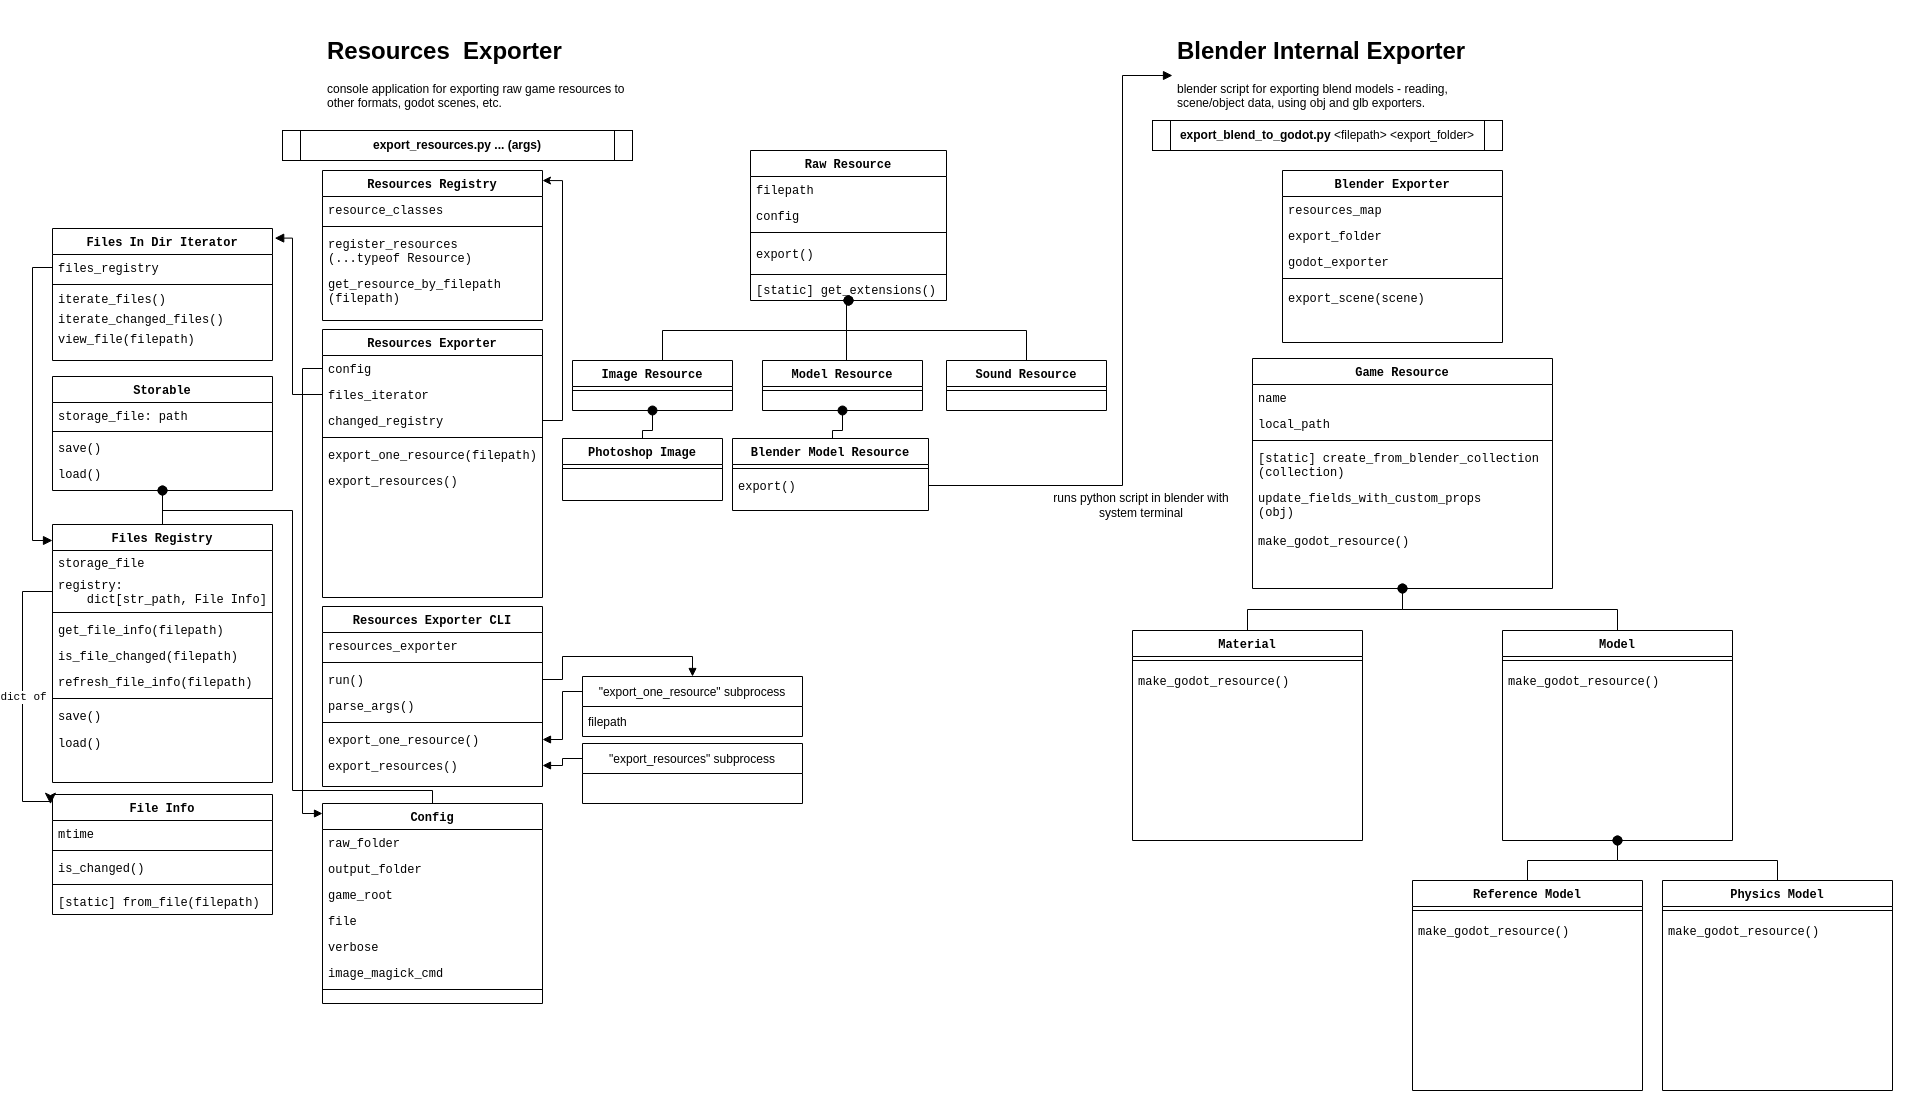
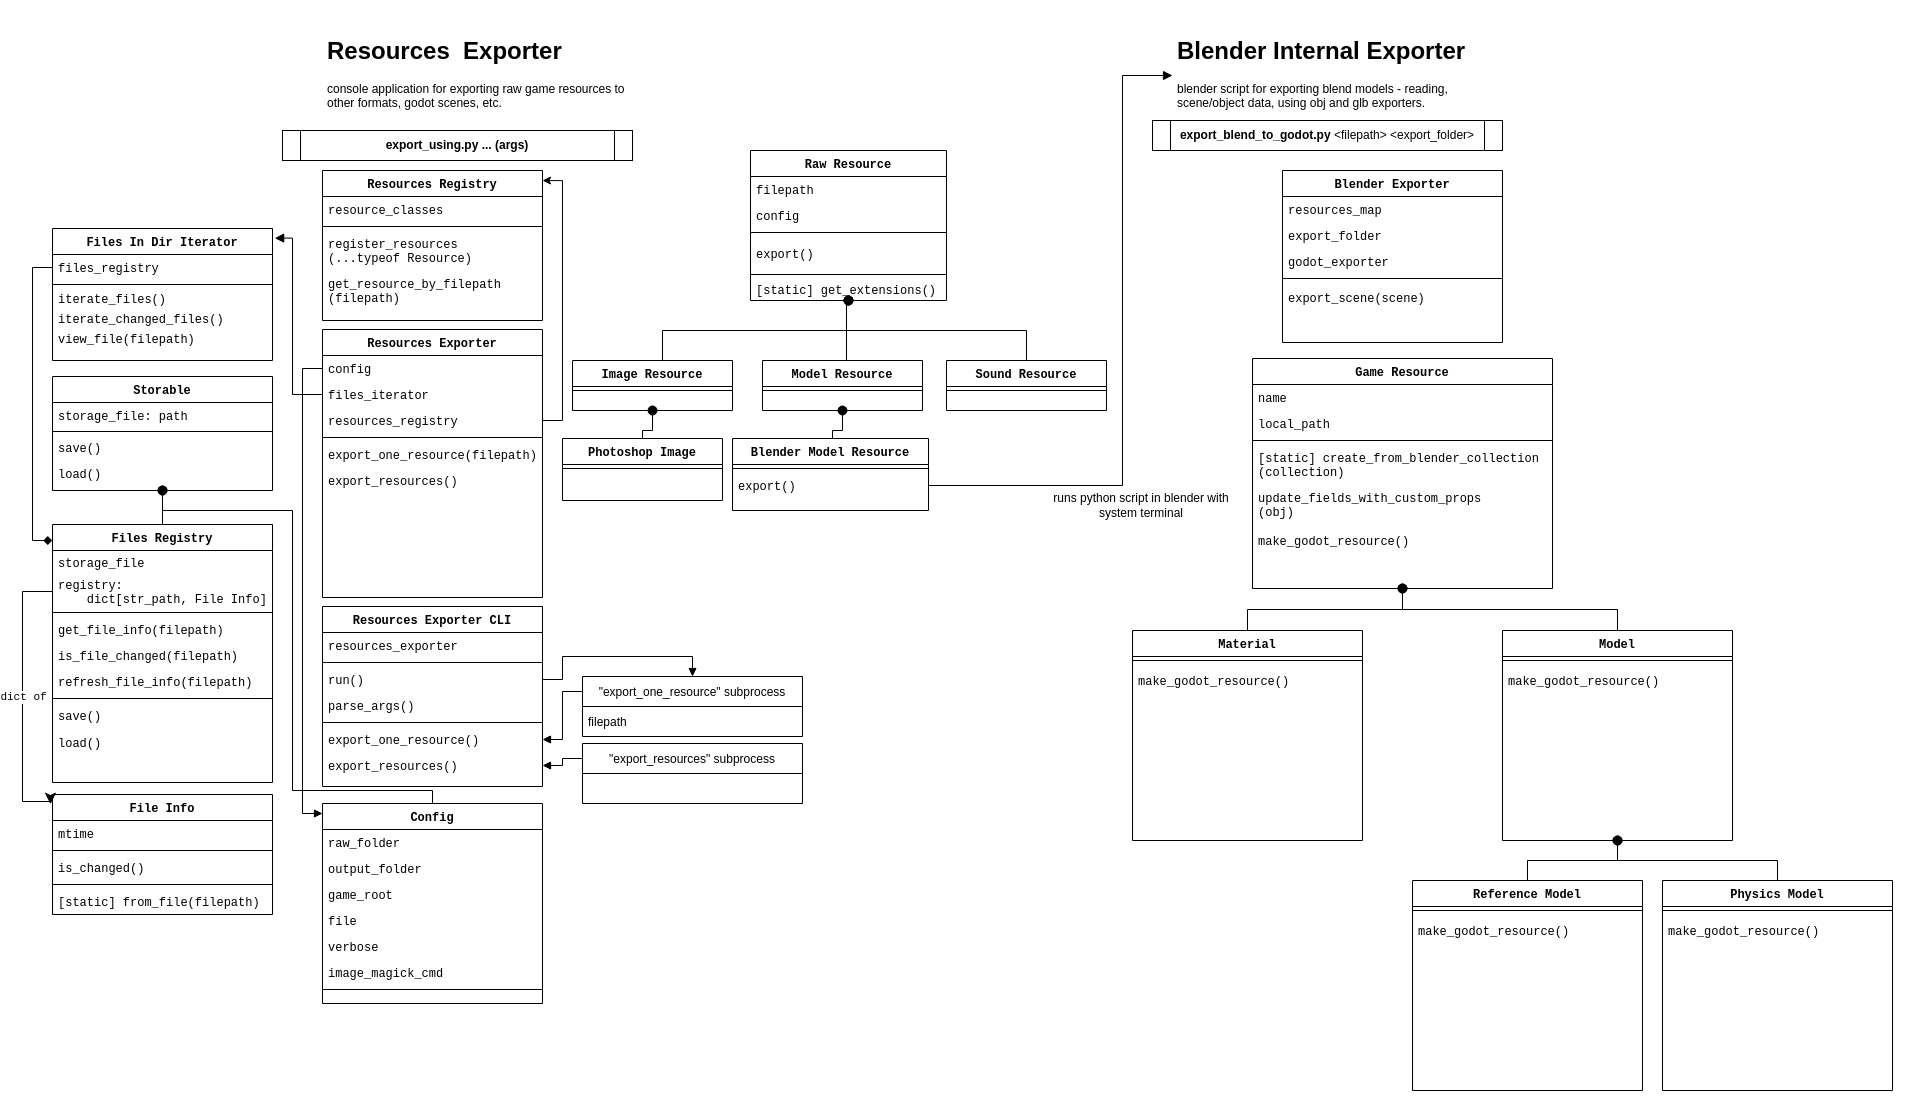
(458, 146) -> (458, 146)
(380, 421) -> (387, 421)
(42, 541) -> (42, 541)
